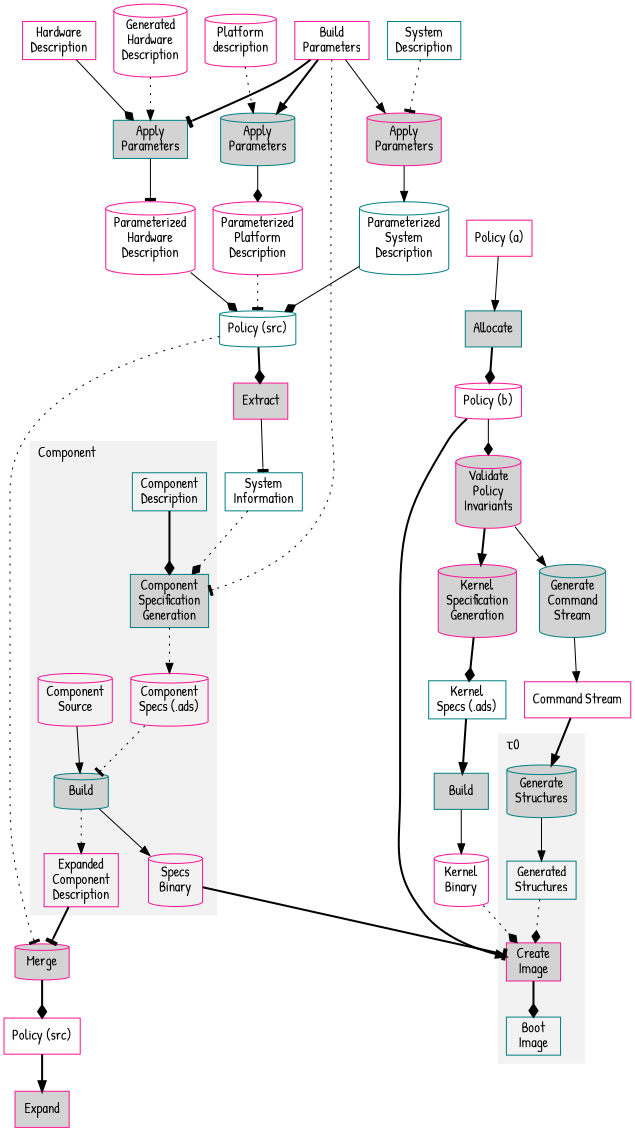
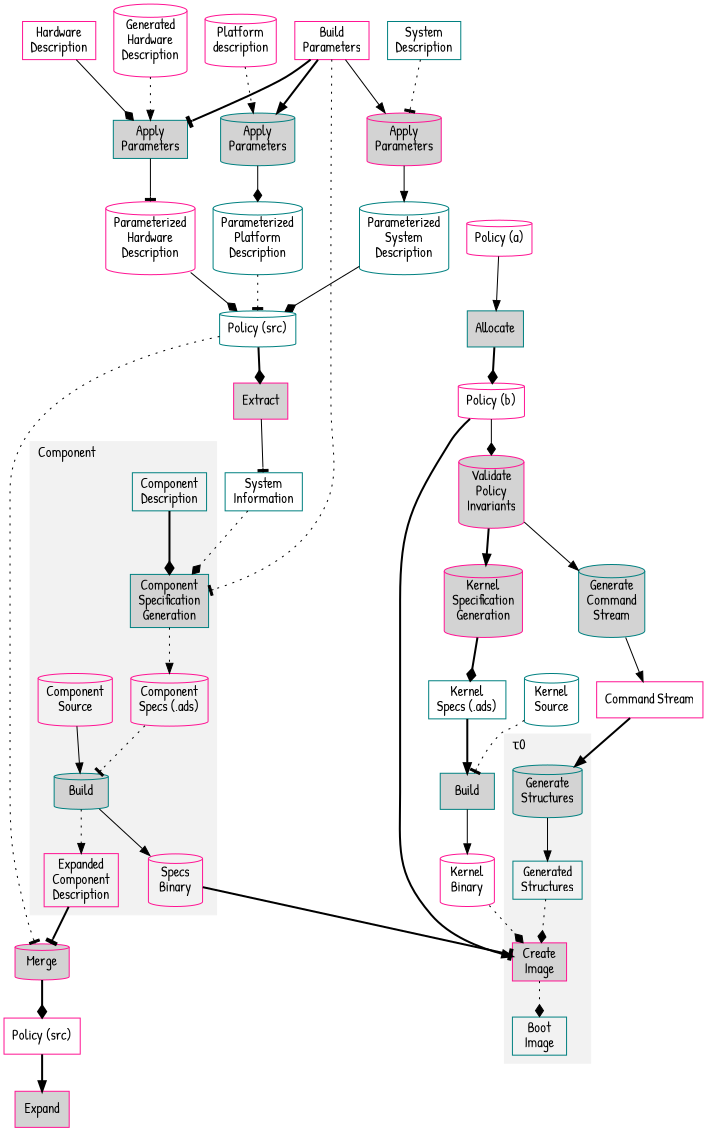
(258, 238) -> (258, 238)
(499, 238) -> (499, 238)
none -> (552, 700)
(533, 993) -> (539, 993)
